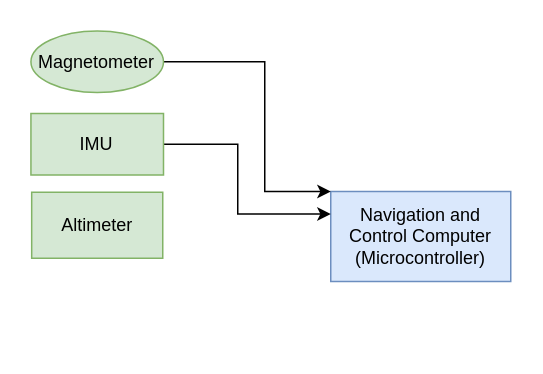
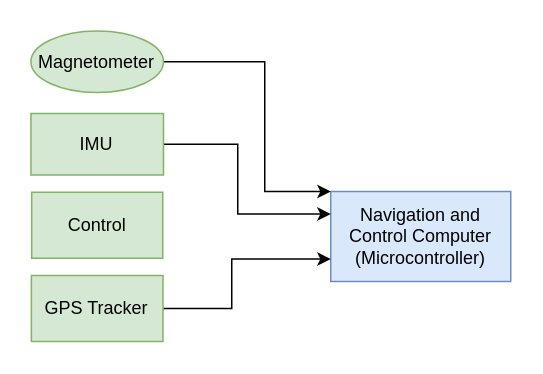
(98, 226) -> (98, 226)
none -> (232, 273)
none -> (97, 308)
